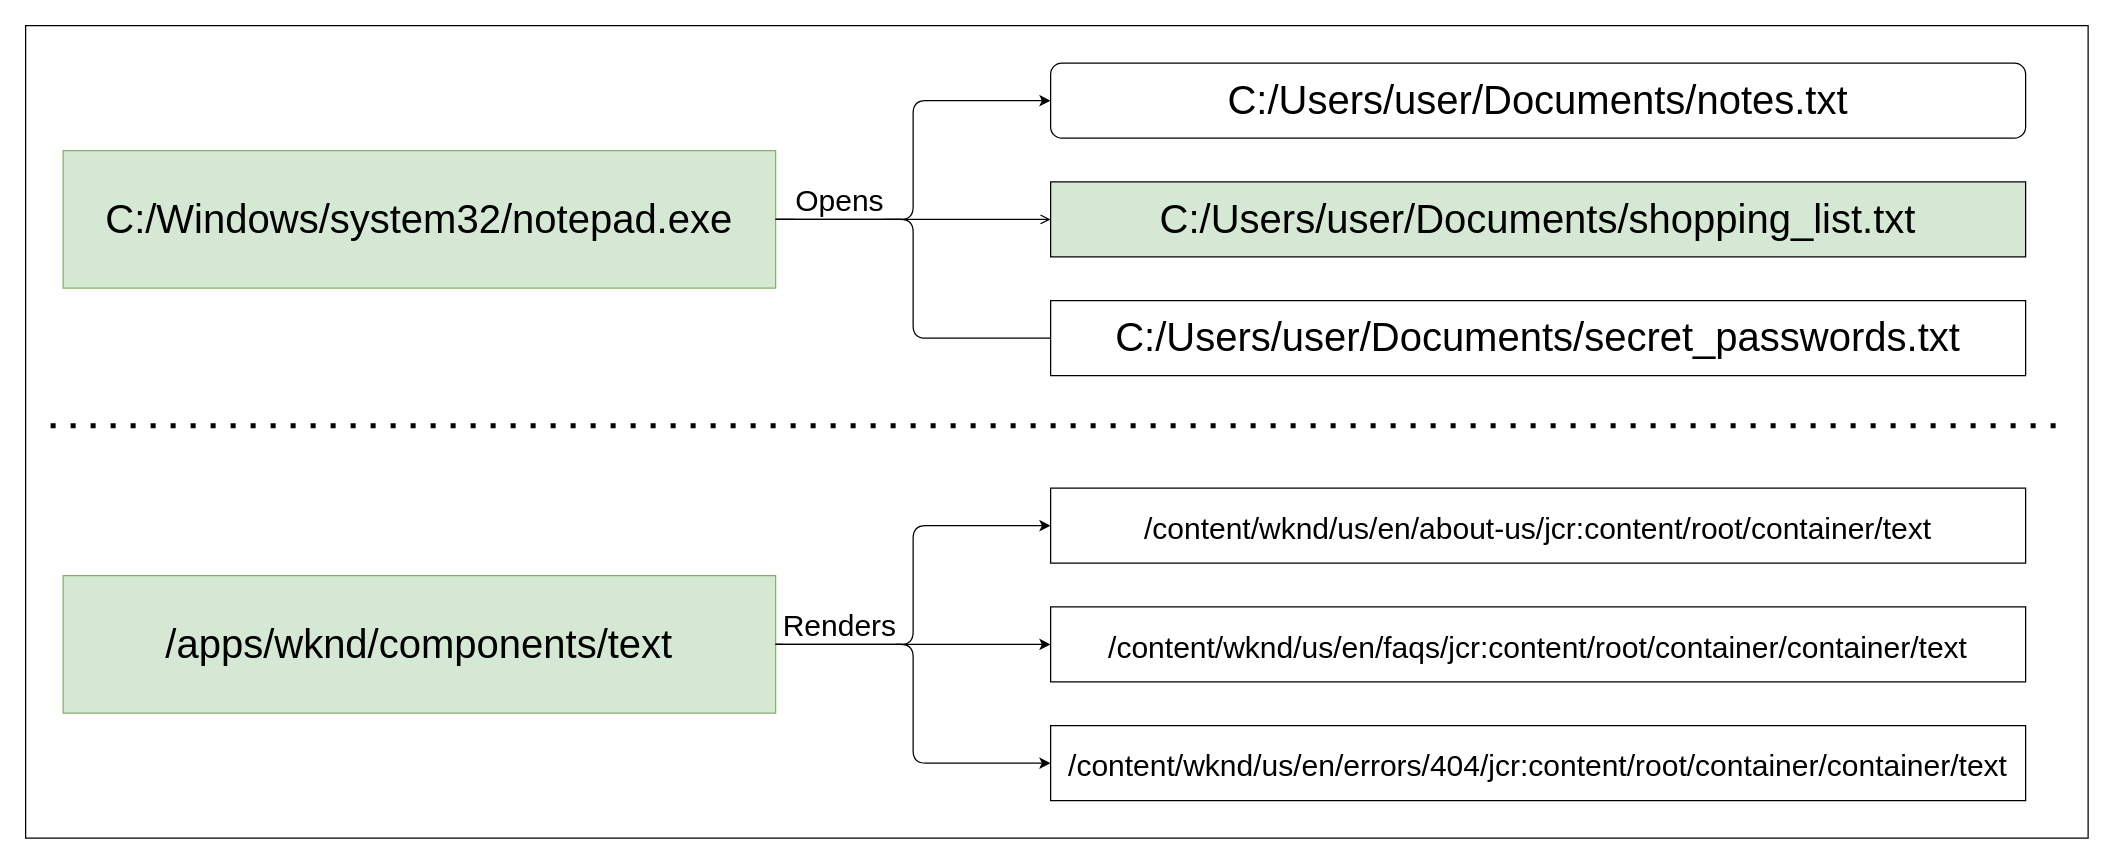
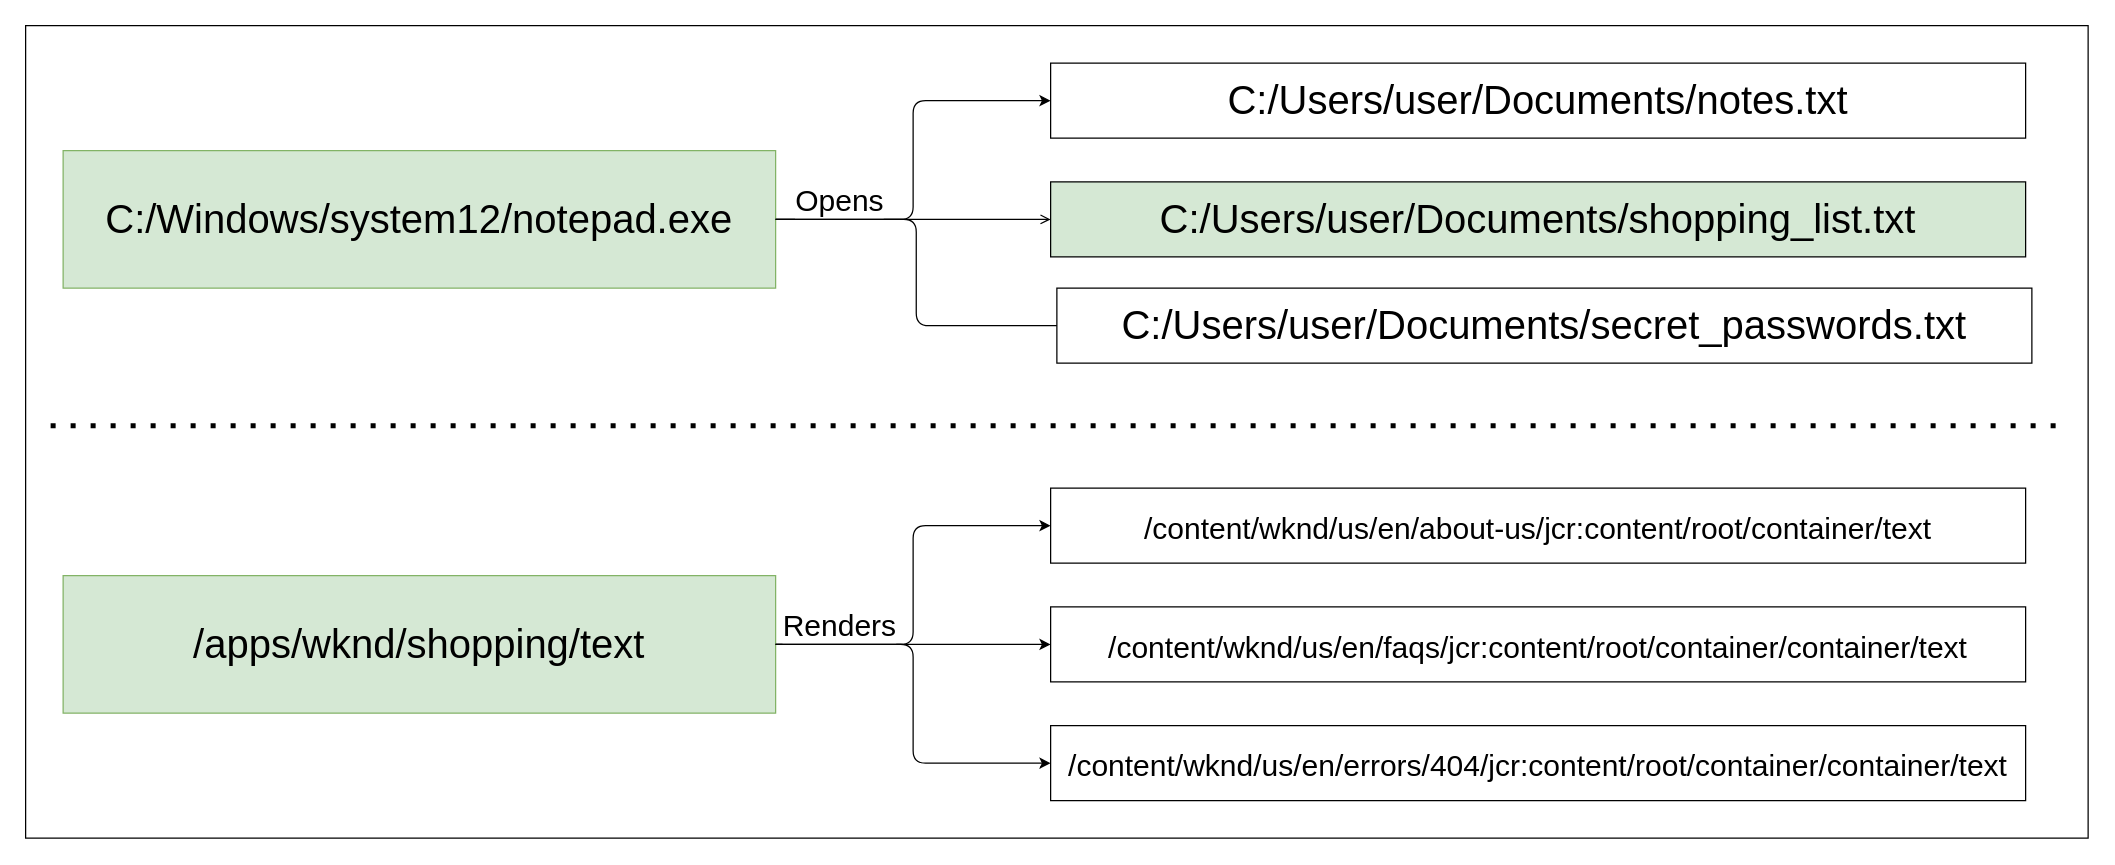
(1538, 101) -> (1538, 101)
(419, 219) -> (419, 219)
(1538, 338) -> (1544, 326)
(419, 644) -> (419, 644)
